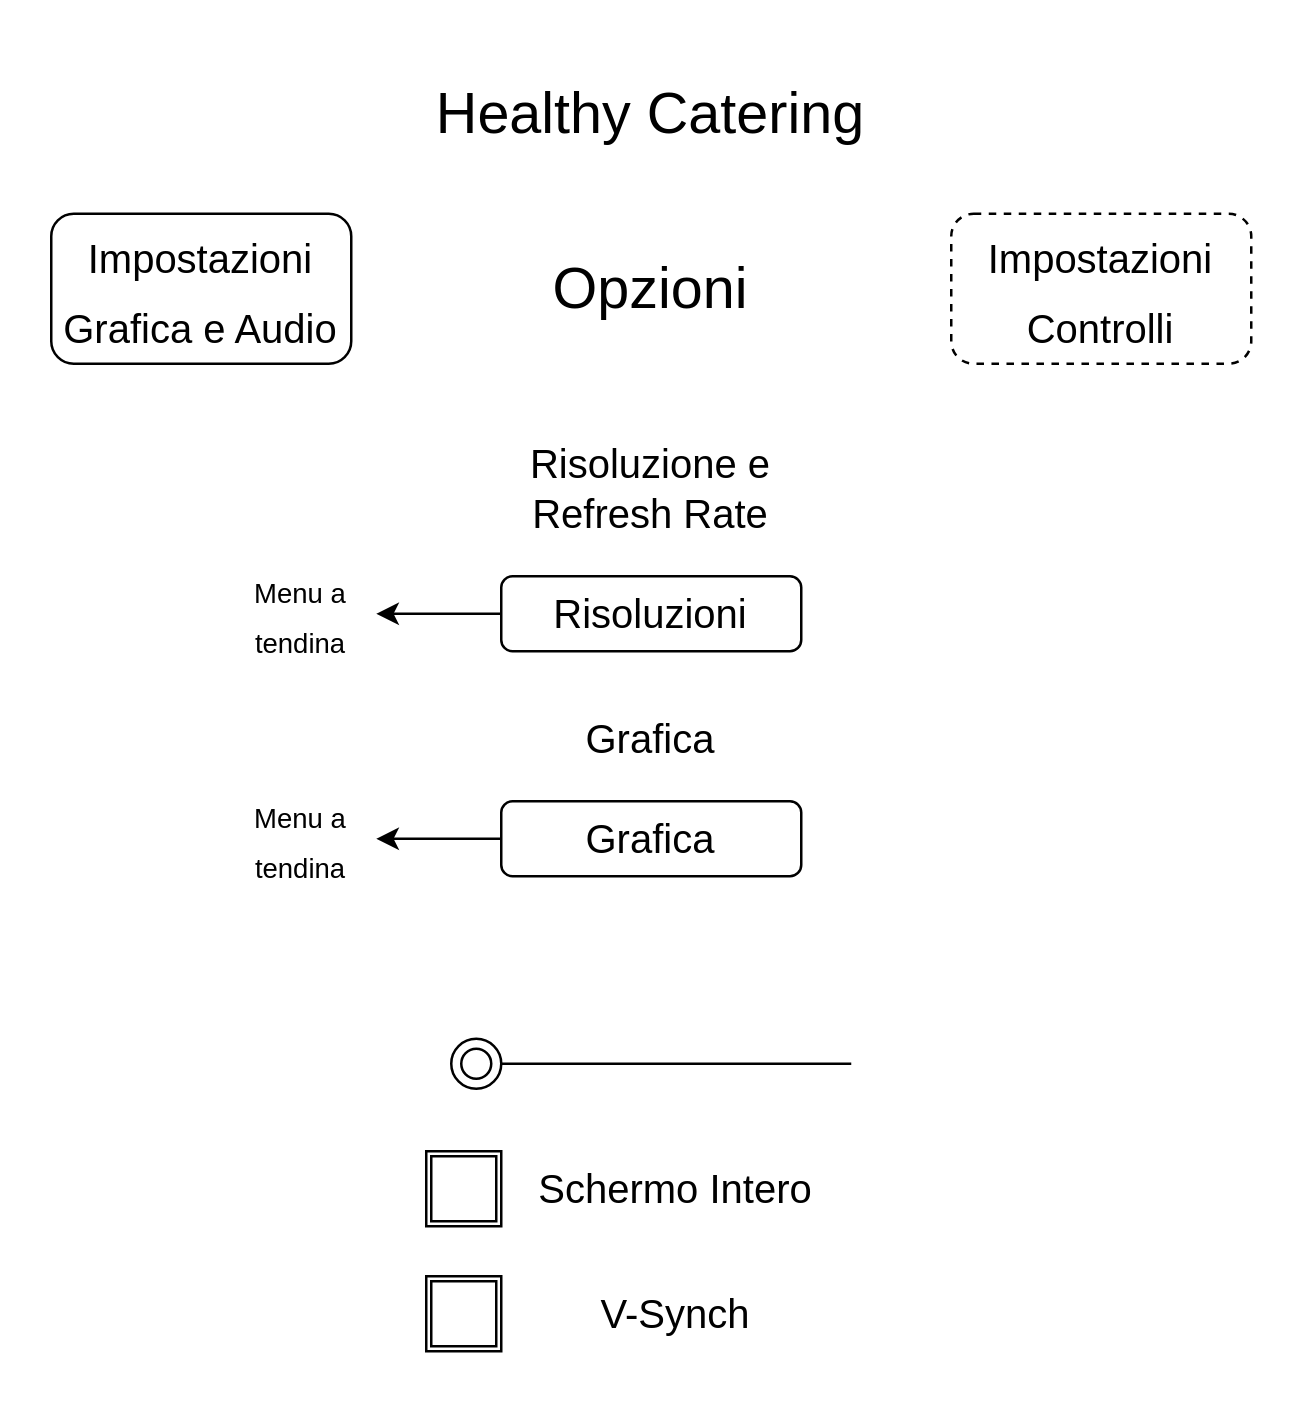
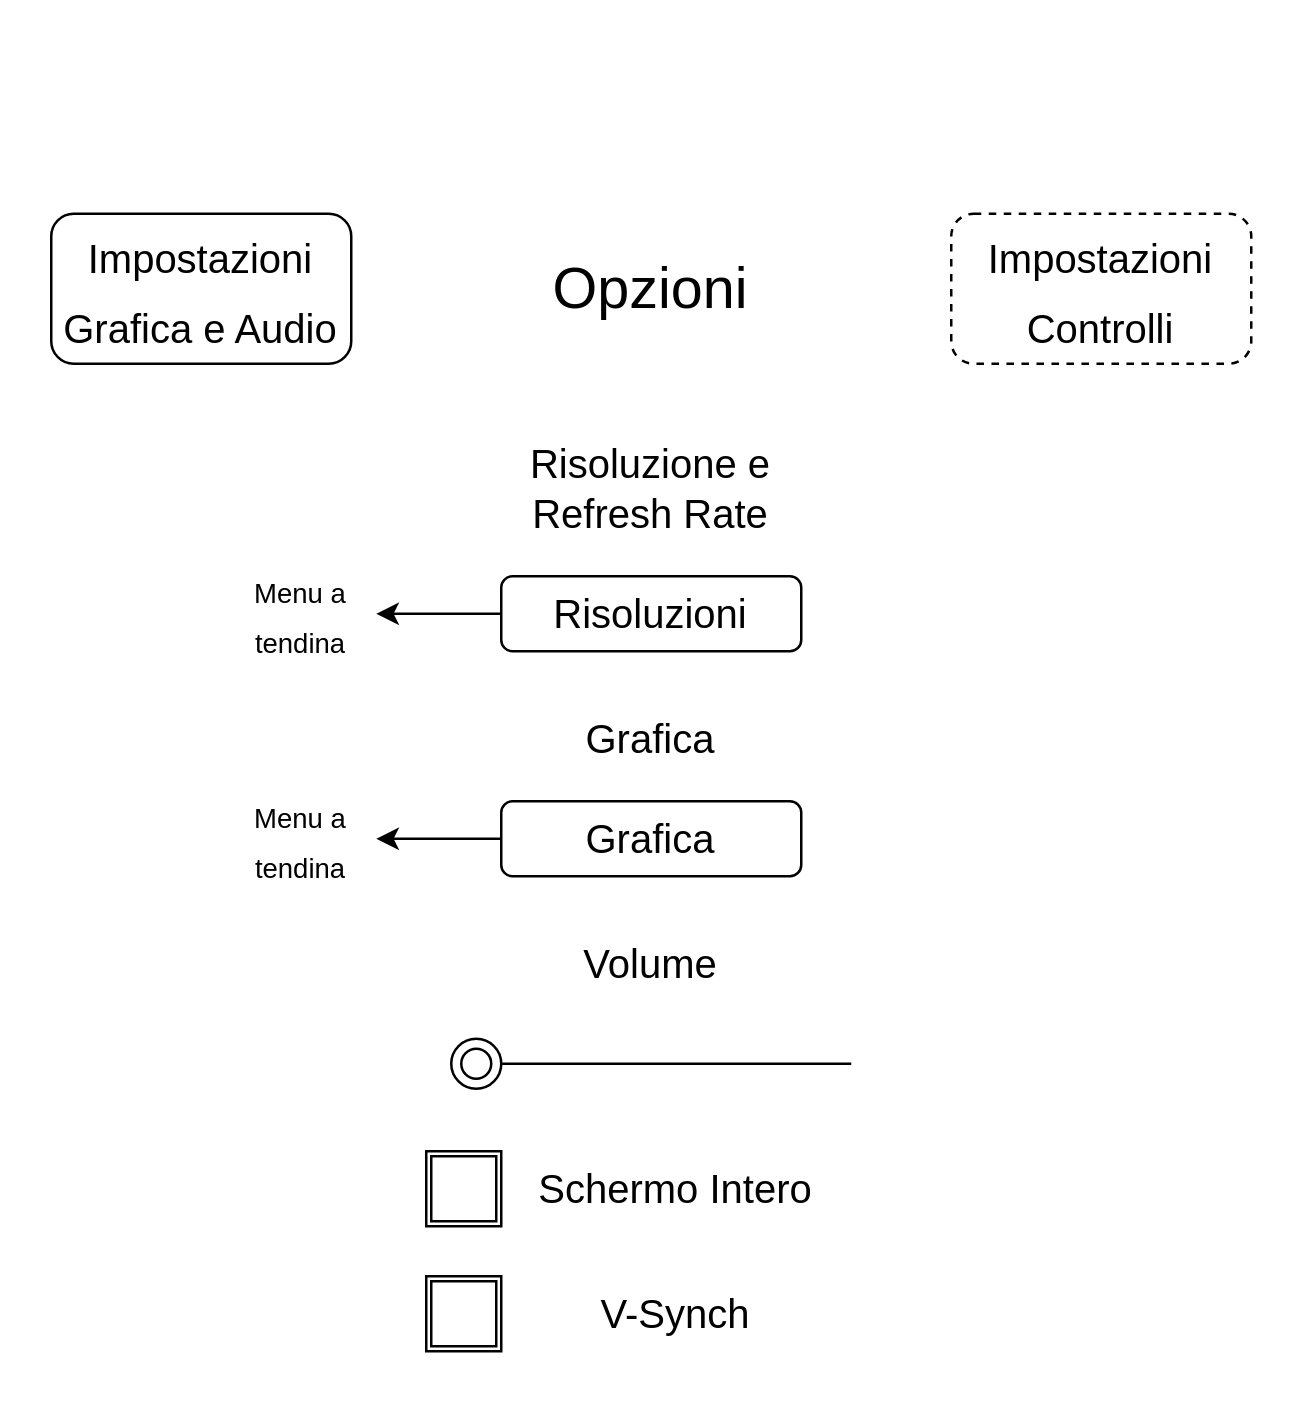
(651, 114) -> none
none -> (651, 964)
